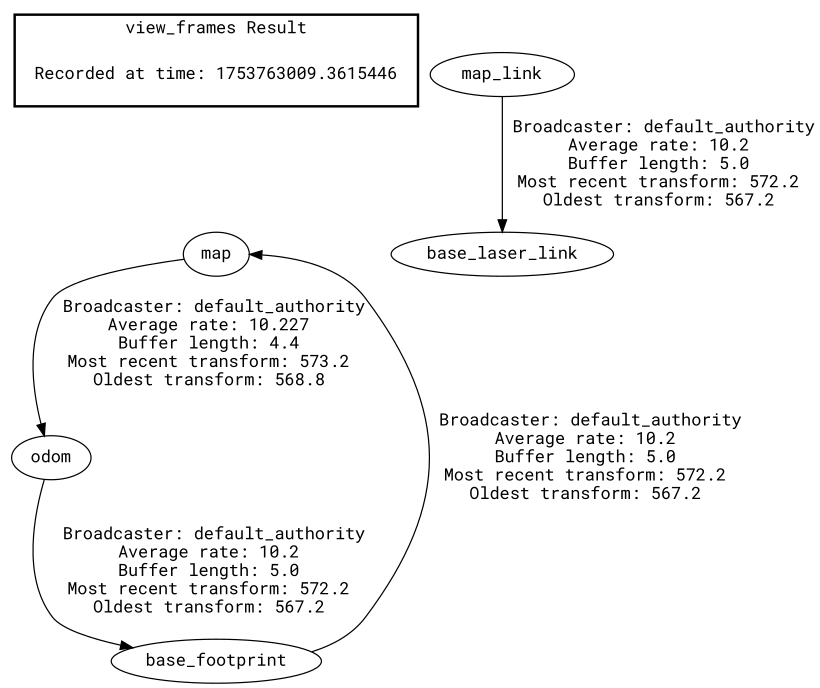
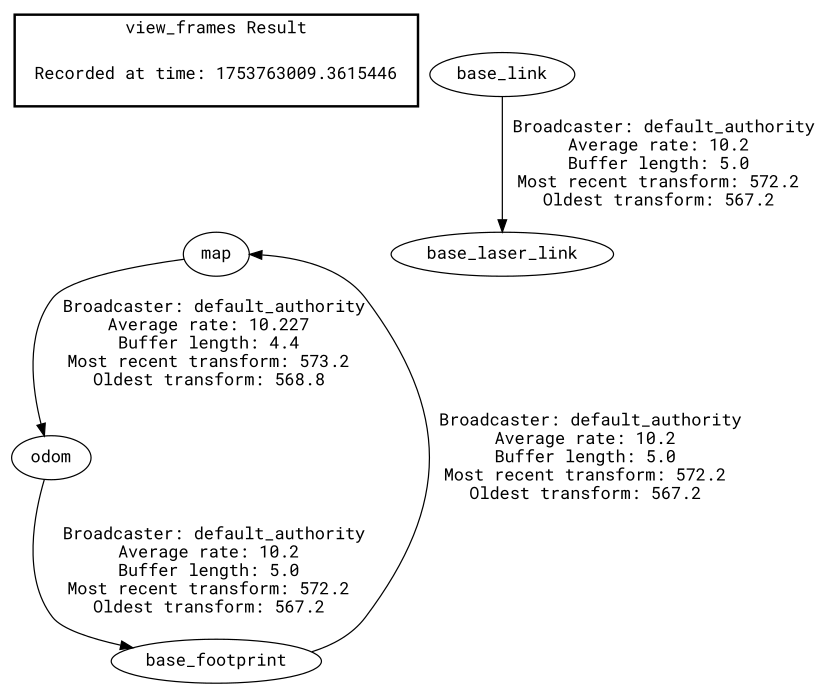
(502, 75) -> (502, 75)
